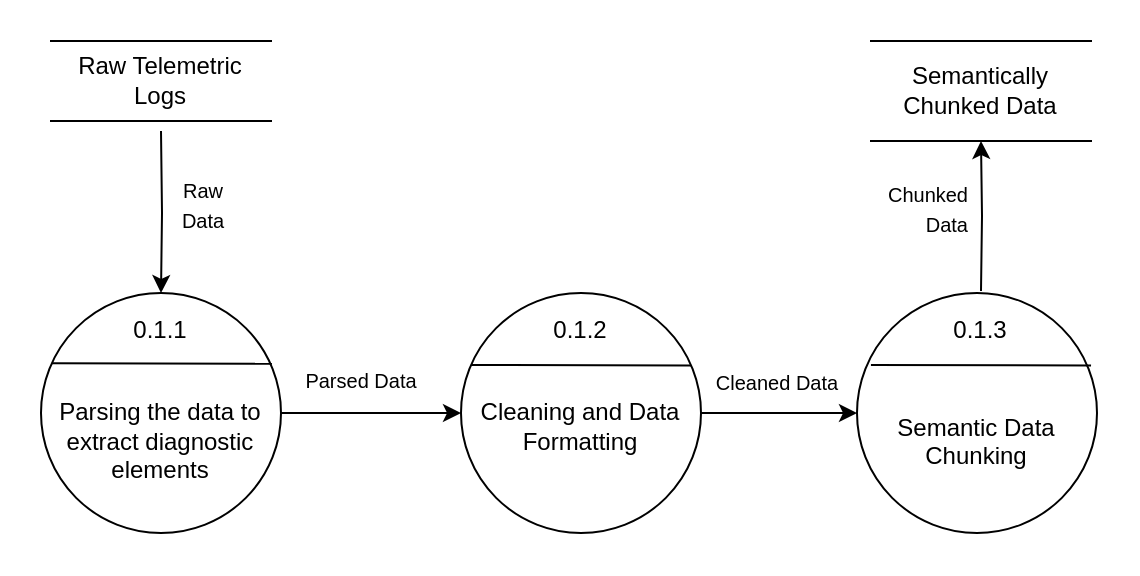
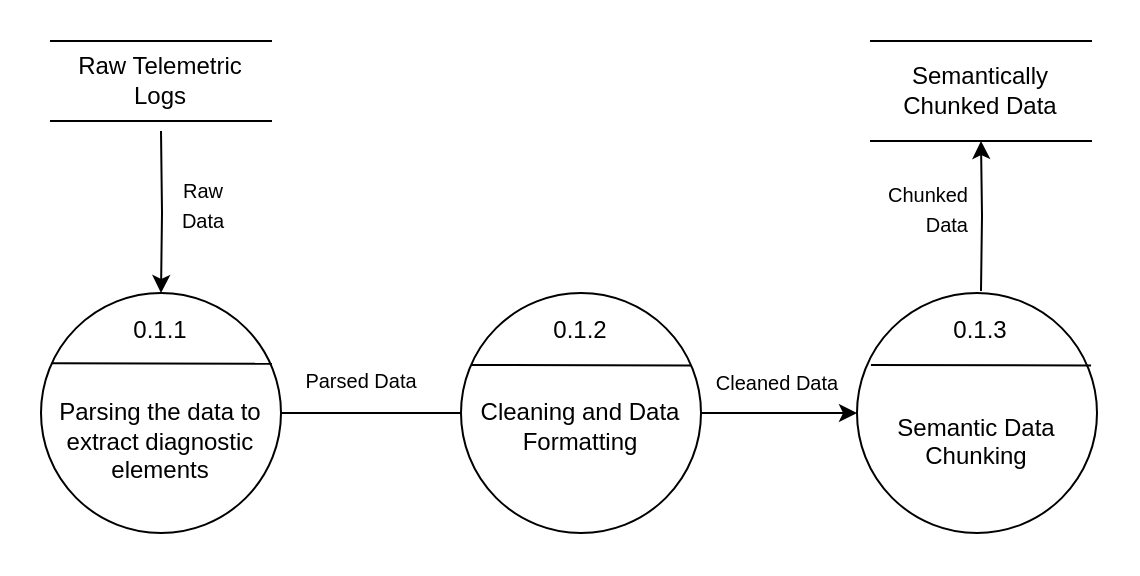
(446, 413) -> (451, 413)
